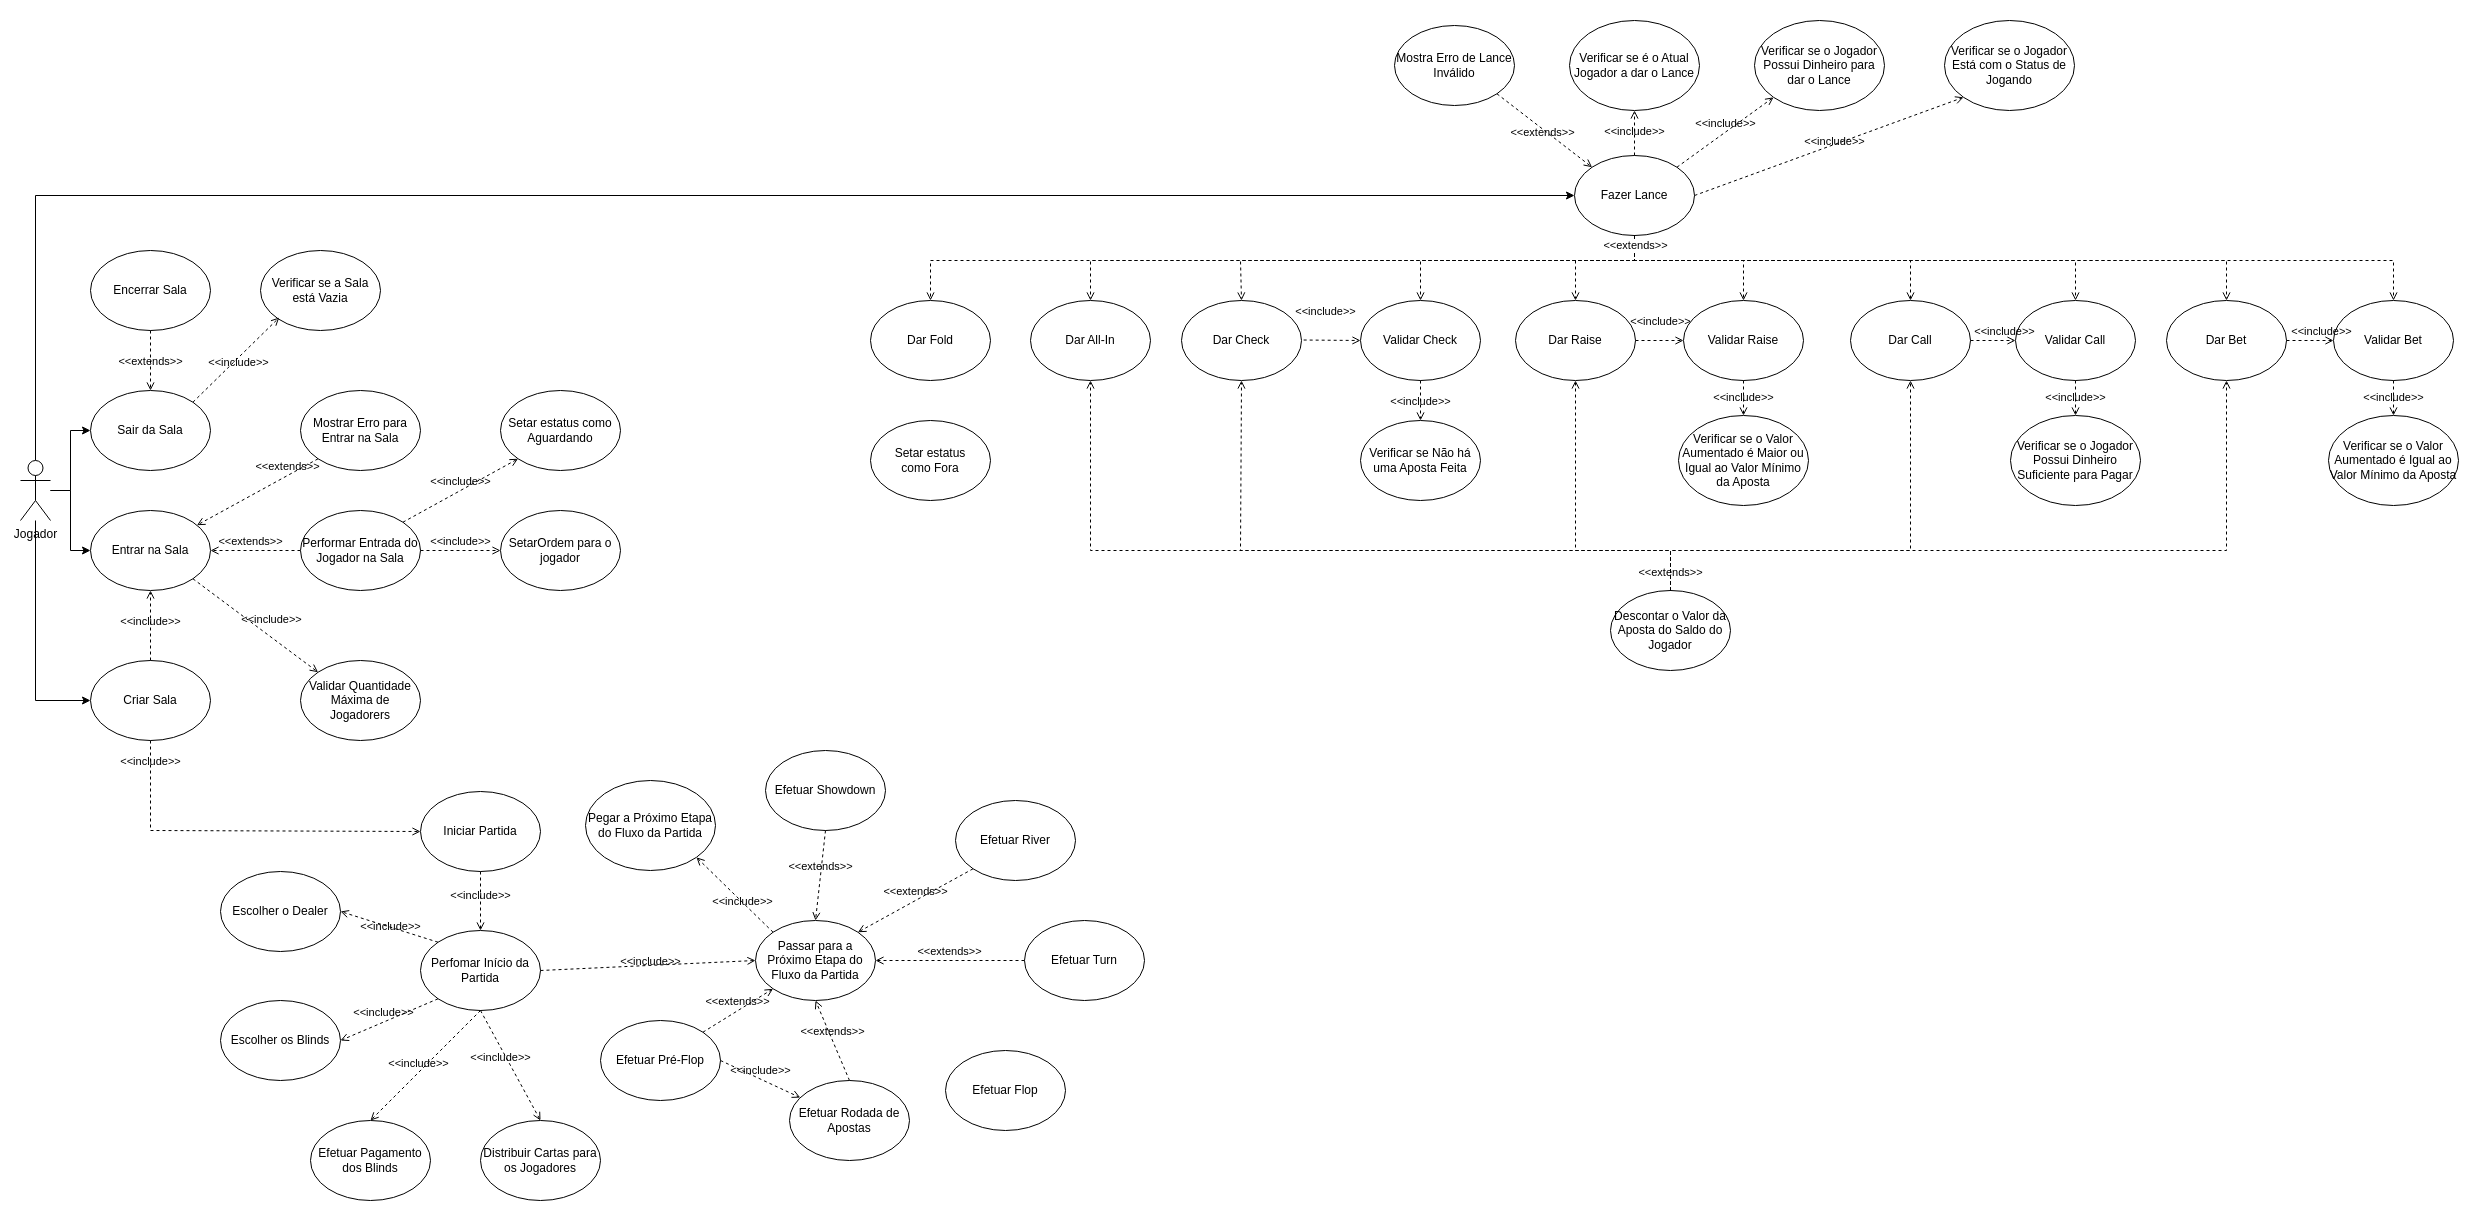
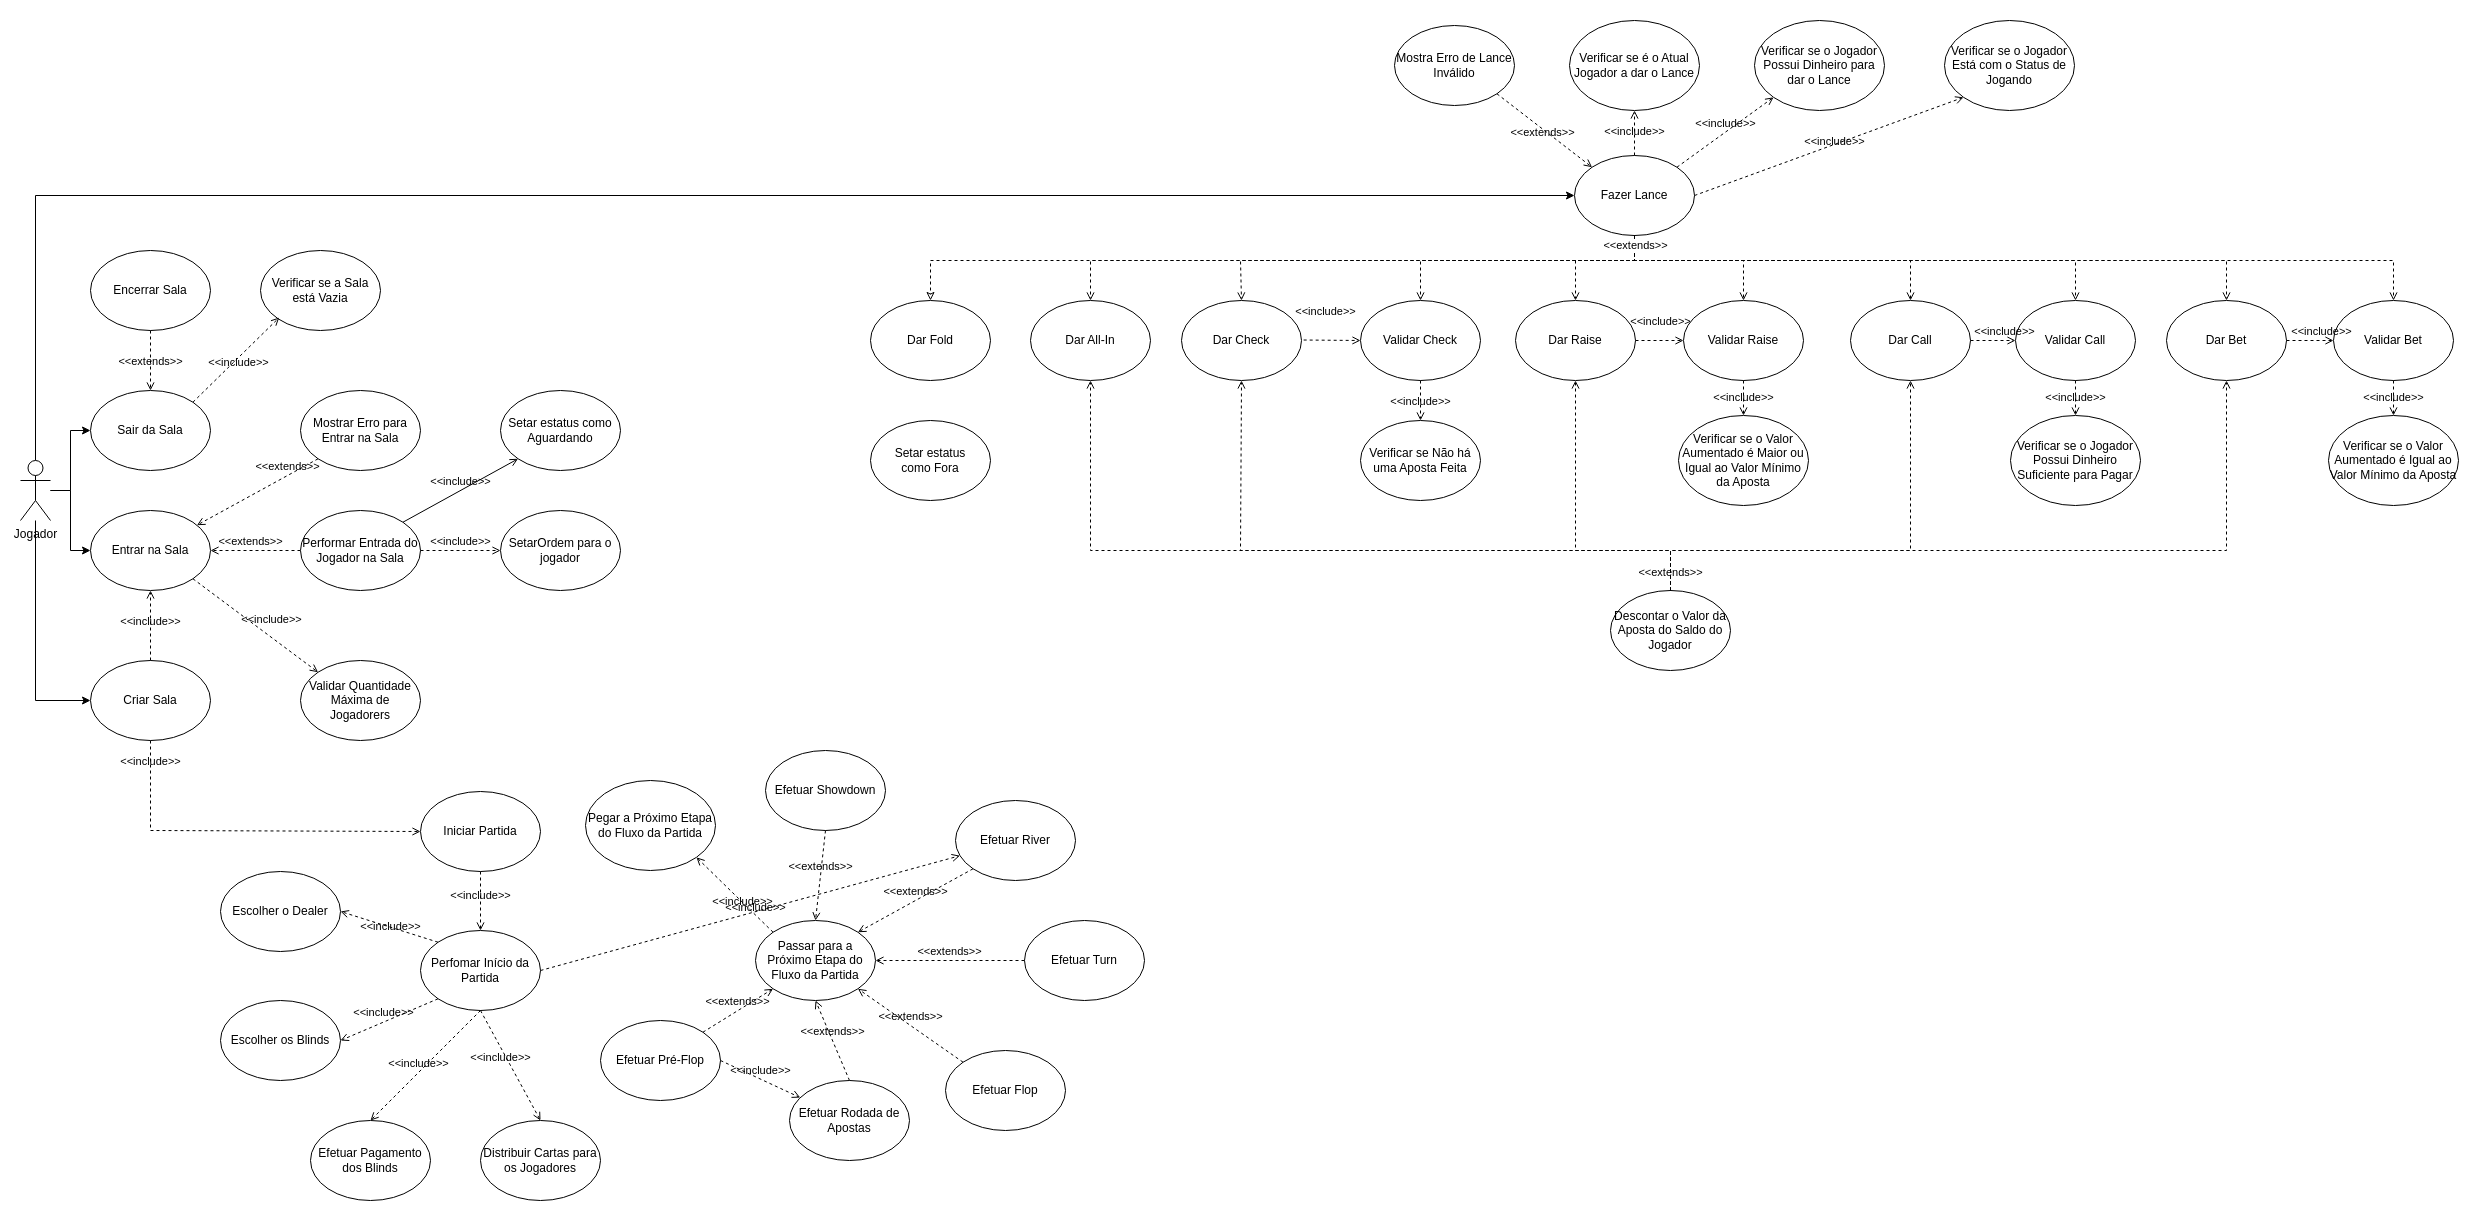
(931, 294) -> (931, 292)
(459, 491) -> (459, 491)
(649, 965) -> (751, 913)
none -> (911, 1026)
